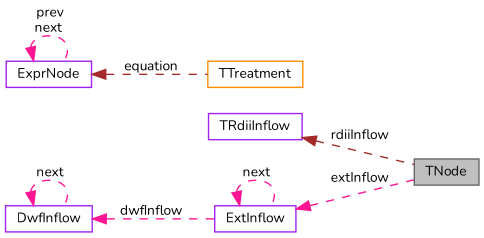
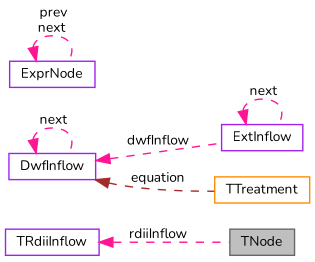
(157, 74) -> (161, 190)
(365, 153) -> (171, 242)
(362, 193) -> none
